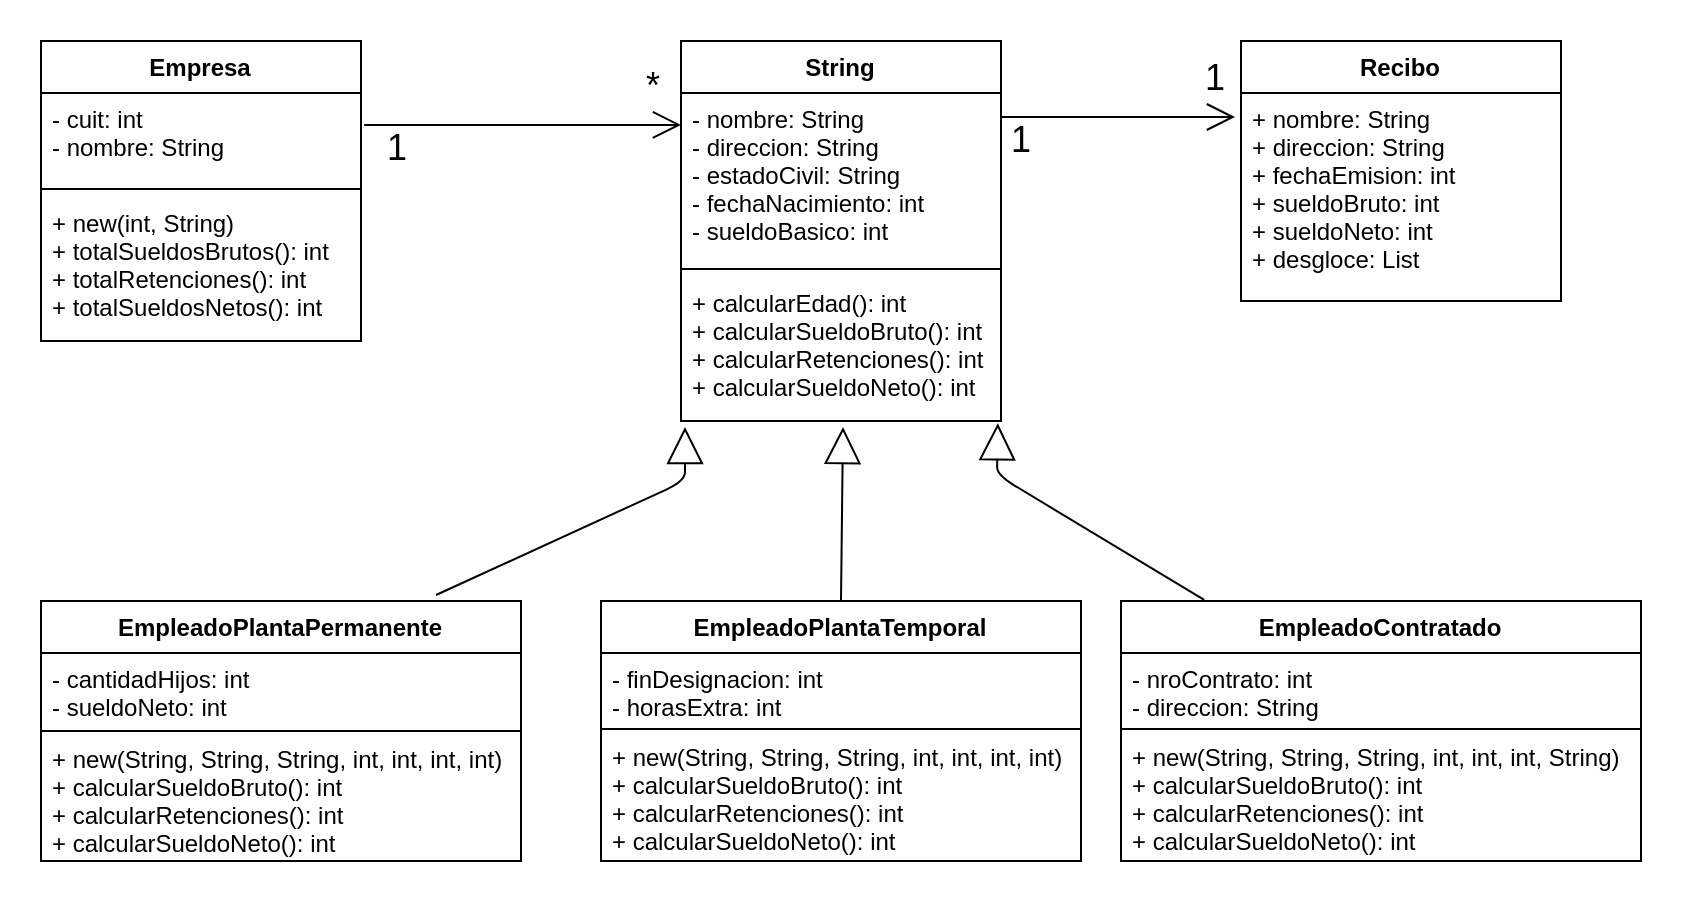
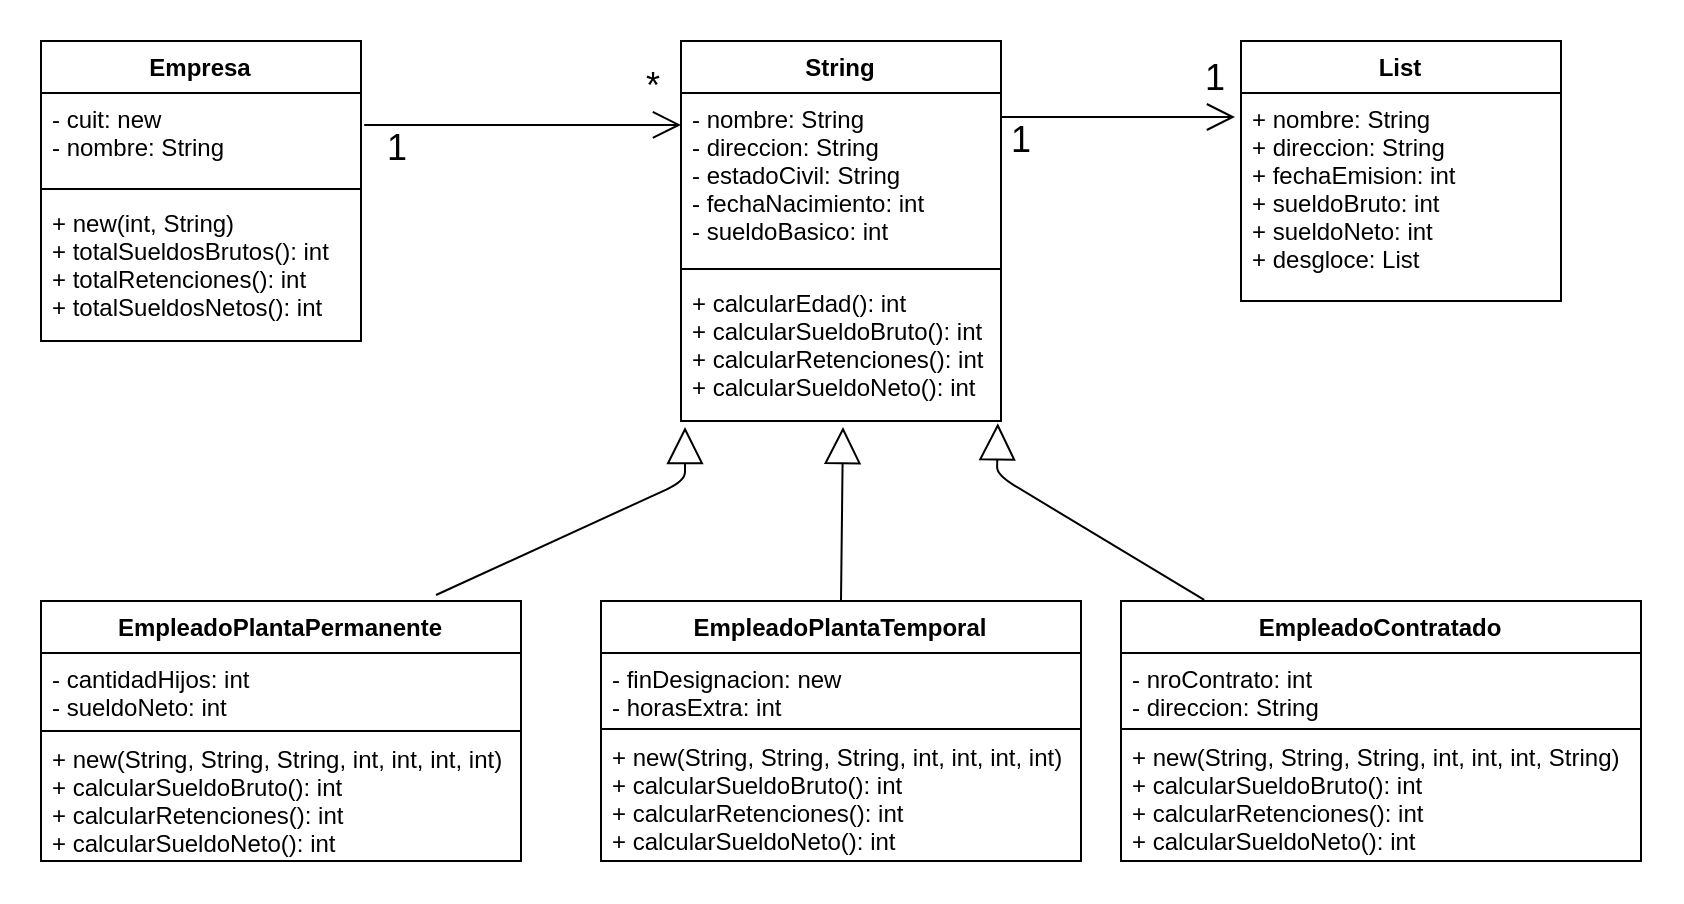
(1400, 68) -> (1400, 68)
(110, 120) -> (113, 120)
(731, 680) -> (734, 680)
